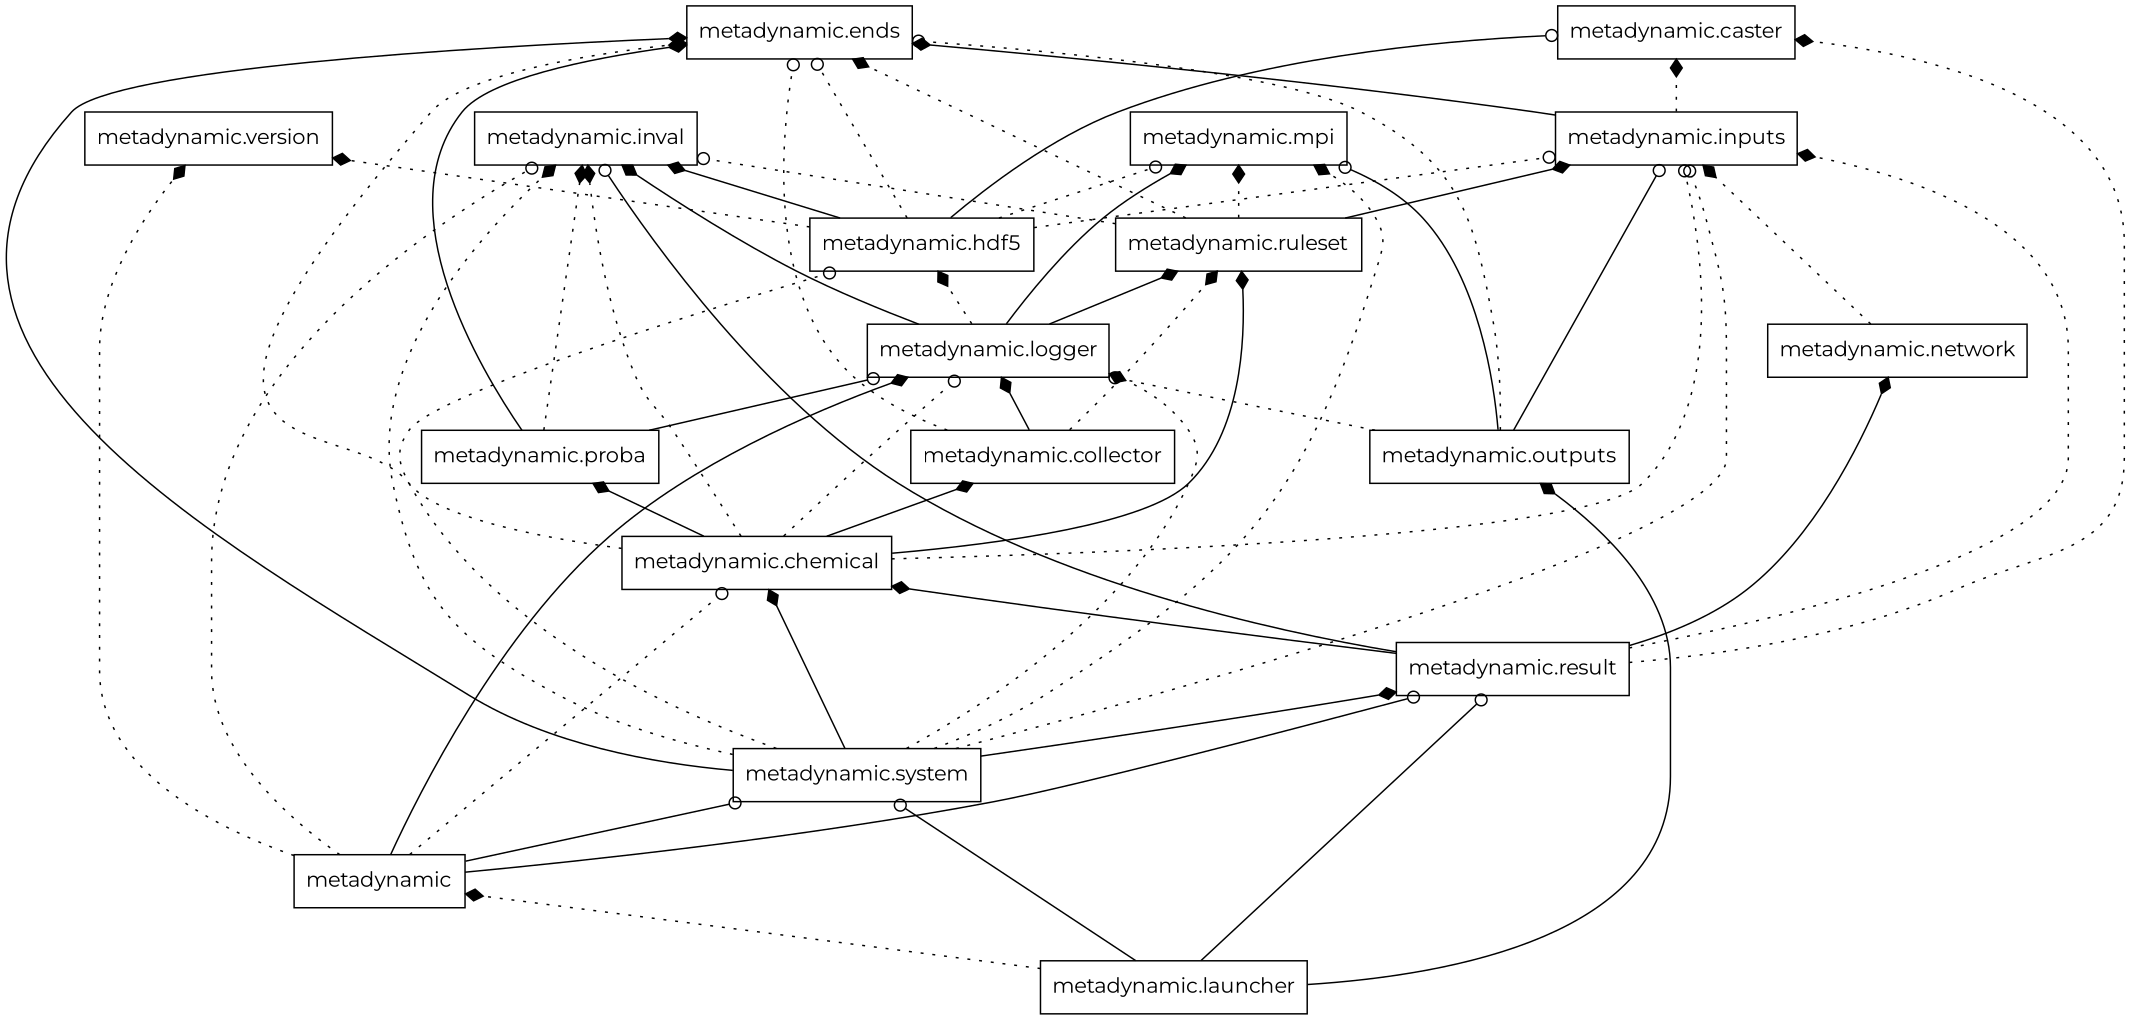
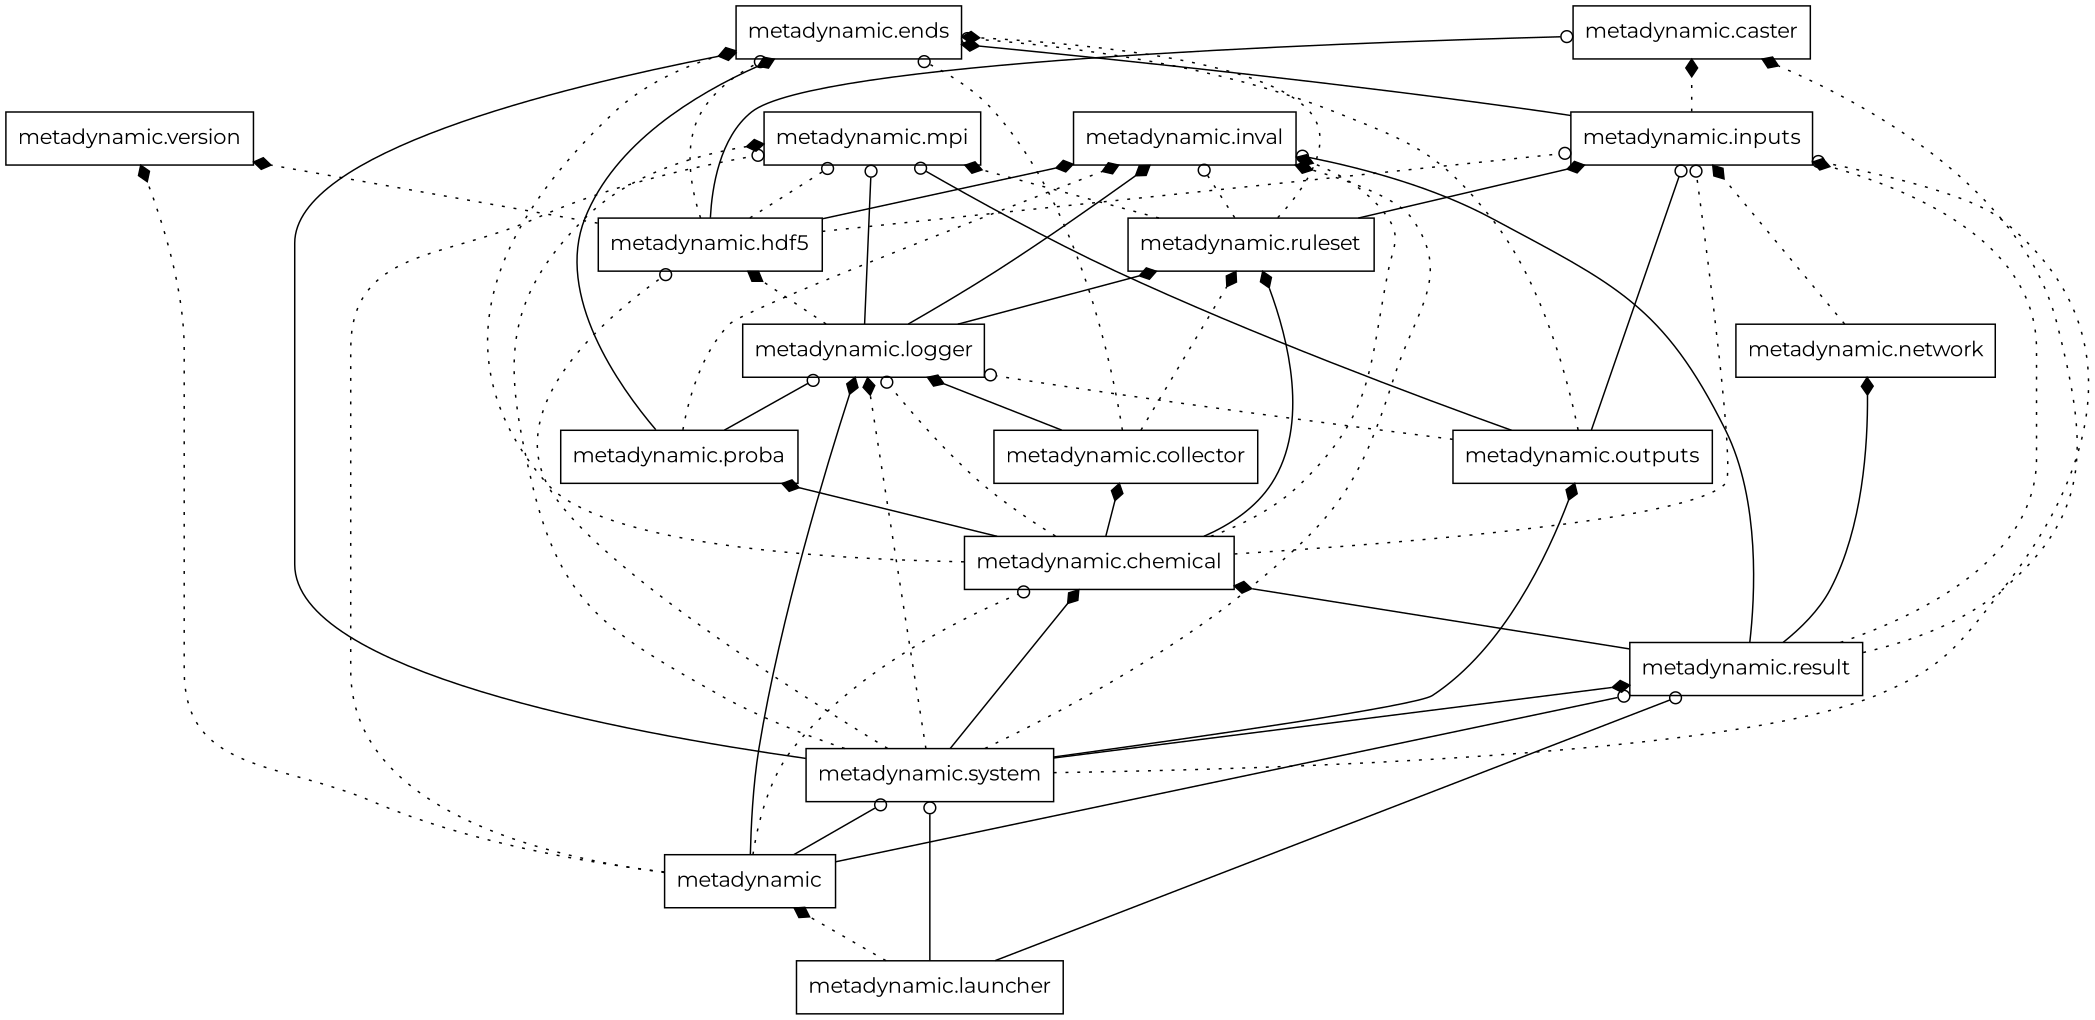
(1080, 239) -> (868, 251)
(229, 473) -> (351, 476)
(1655, 841) -> (1394, 705)
